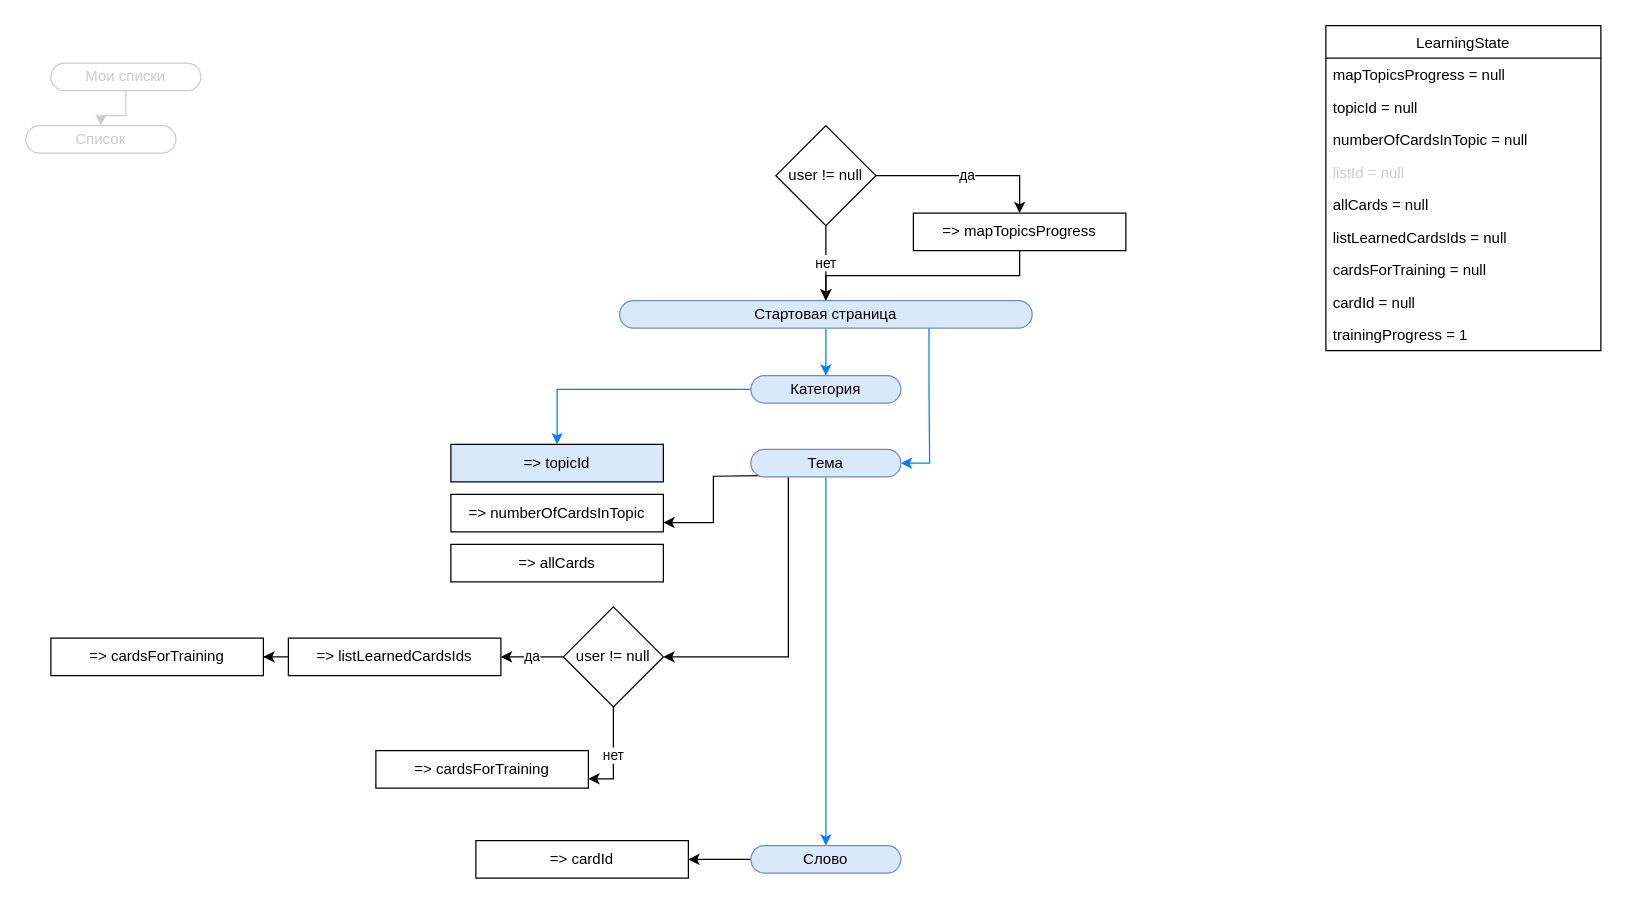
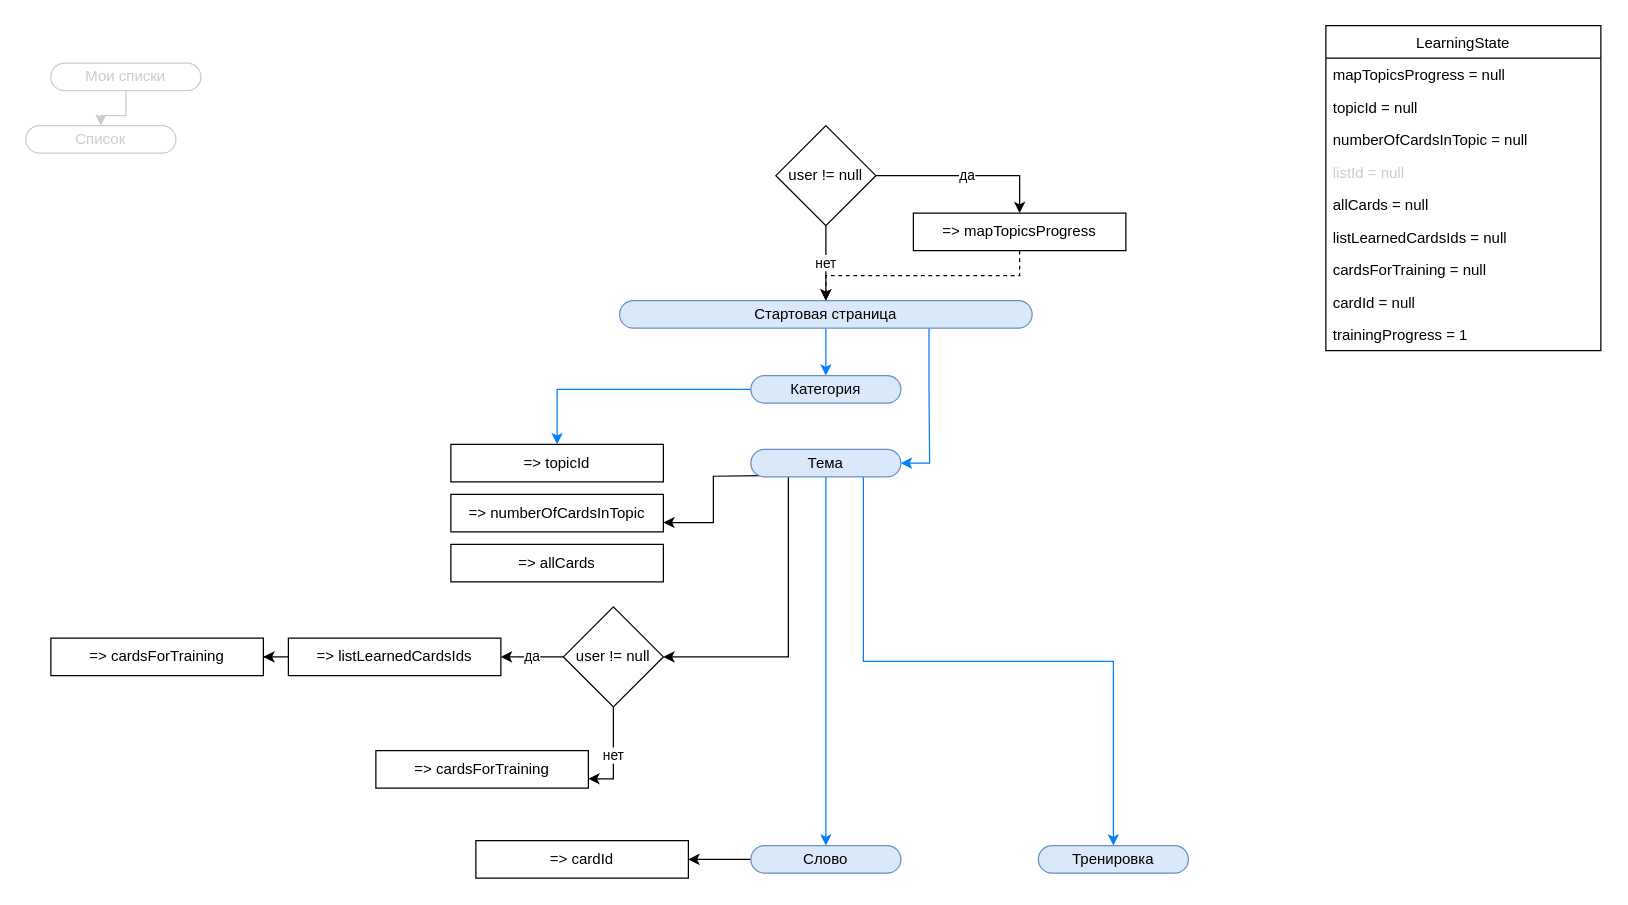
(935, 276) -> (935, 276)
(557, 463) -> (557, 463)
none -> (984, 661)
none -> (1113, 859)
